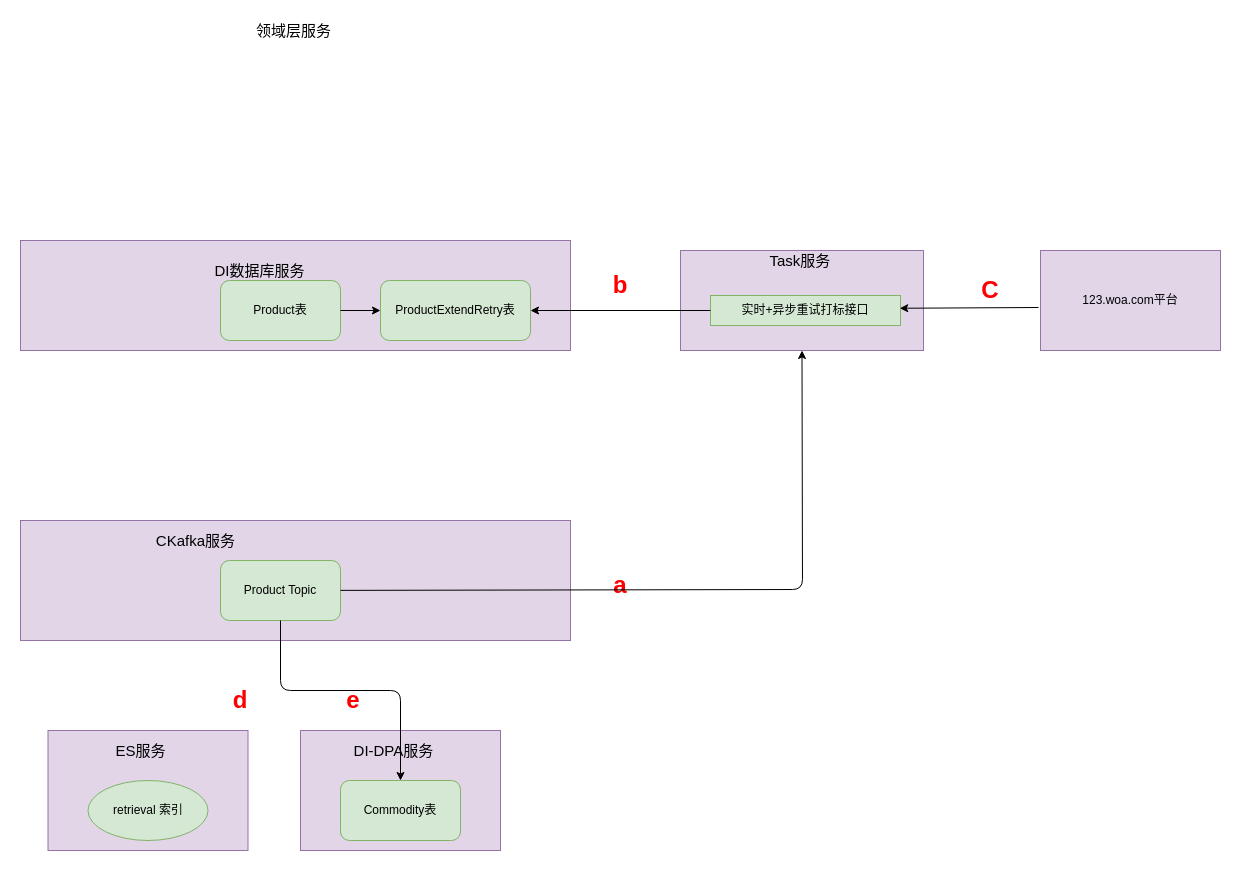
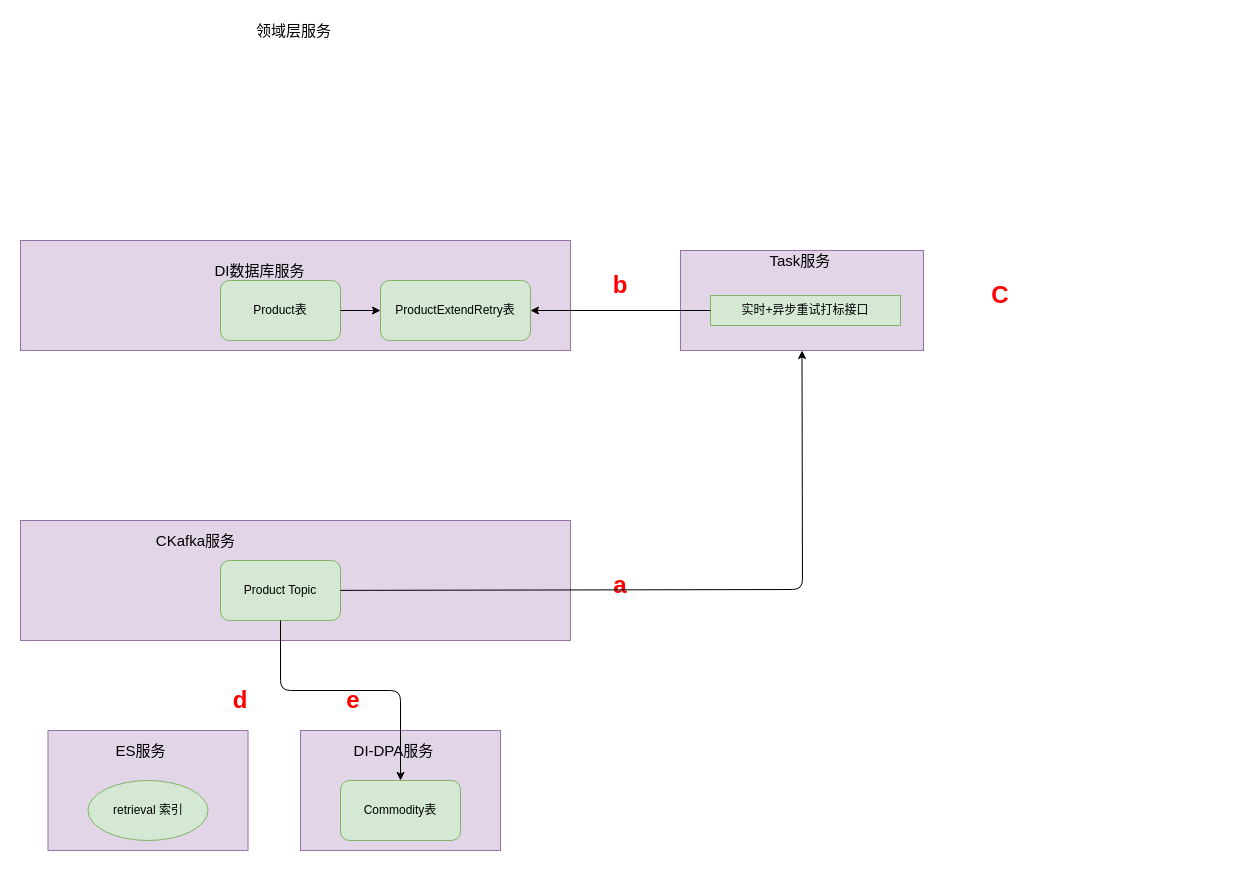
(991, 291) -> (1001, 296)
(1131, 301) -> none
(972, 308) -> none
